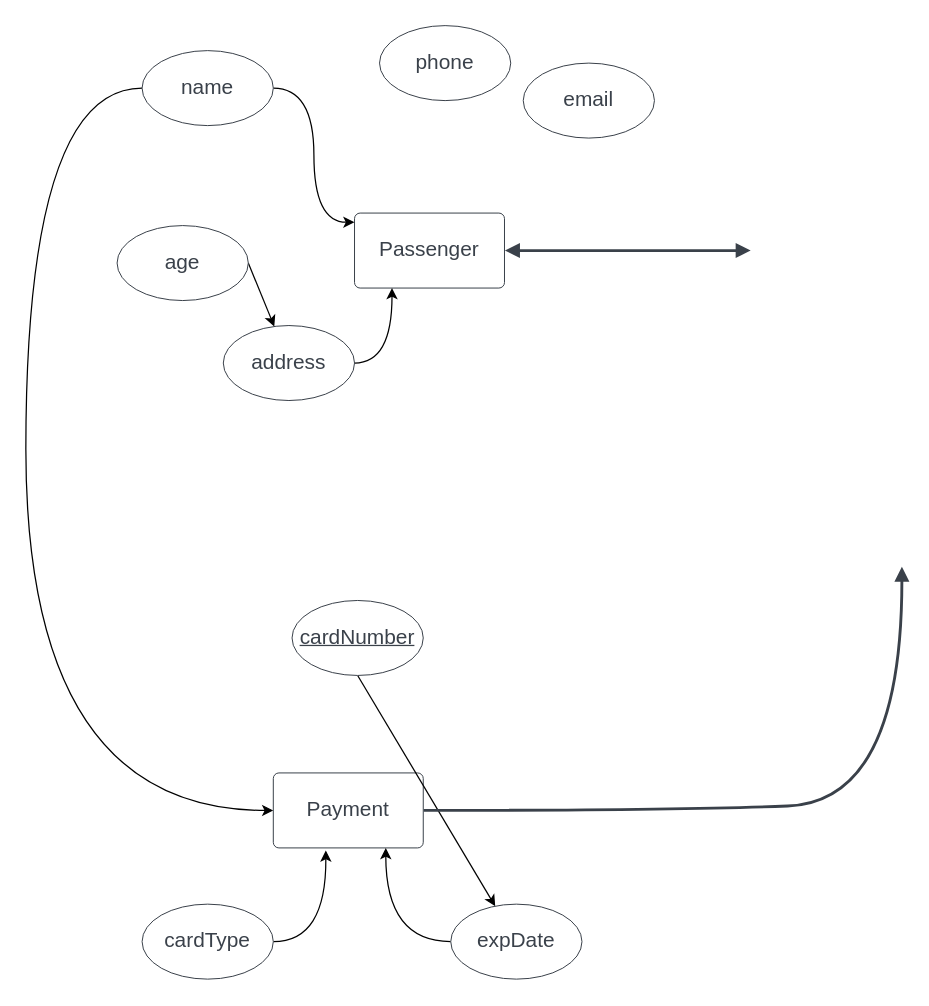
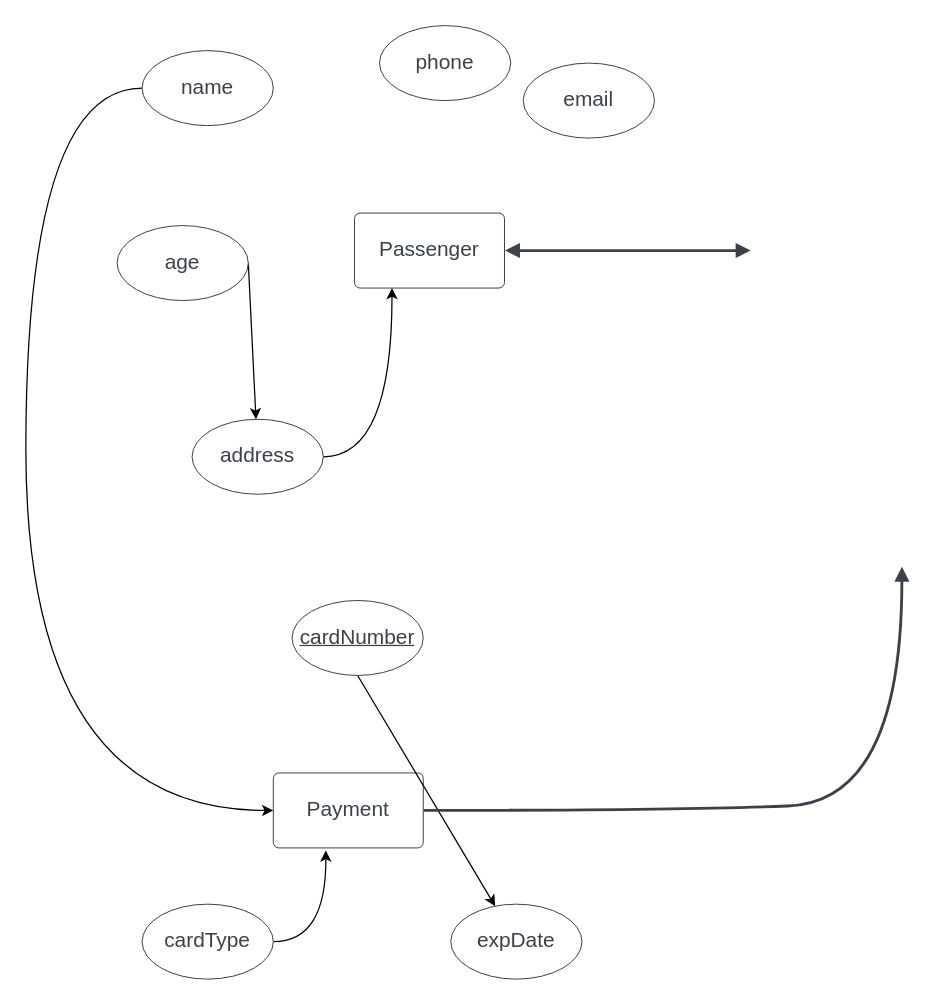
(314, 152) -> none
(289, 363) -> (258, 457)
(399, 915) -> none
